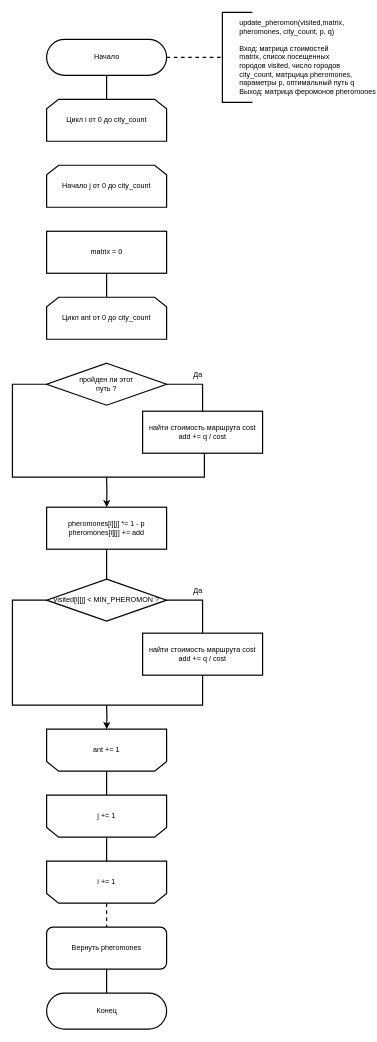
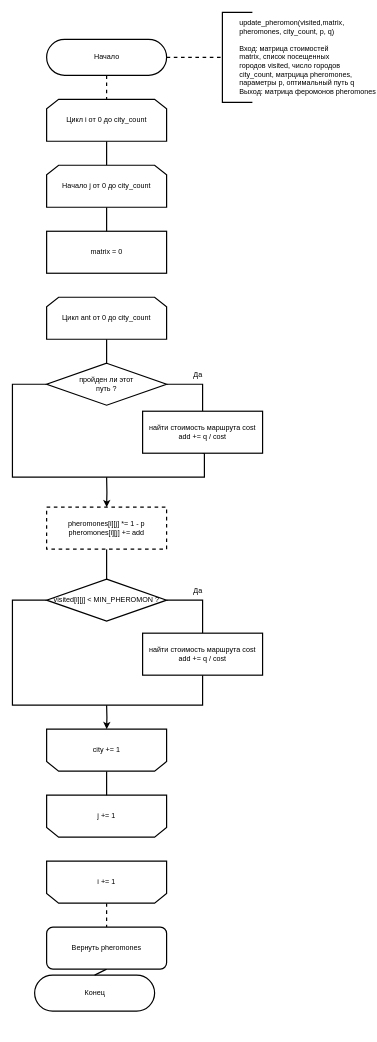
(107, 87) -> (107, 87)
none -> (107, 153)
none -> (107, 219)
(107, 285) -> none
none -> (107, 351)
(107, 528) -> (107, 528)
(107, 750) -> (107, 750)
(107, 849) -> none
(107, 1011) -> (95, 993)
